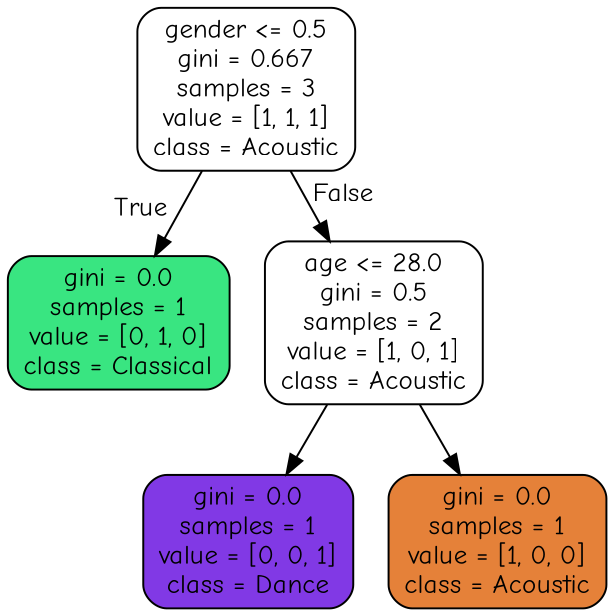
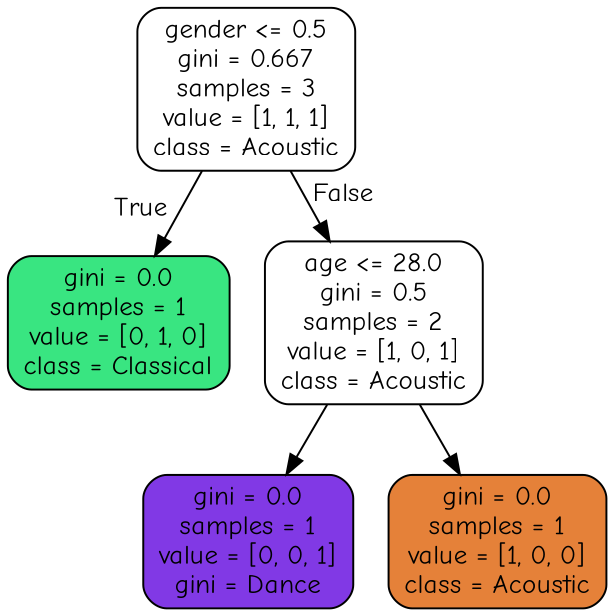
(248, 542) -> (248, 542)
